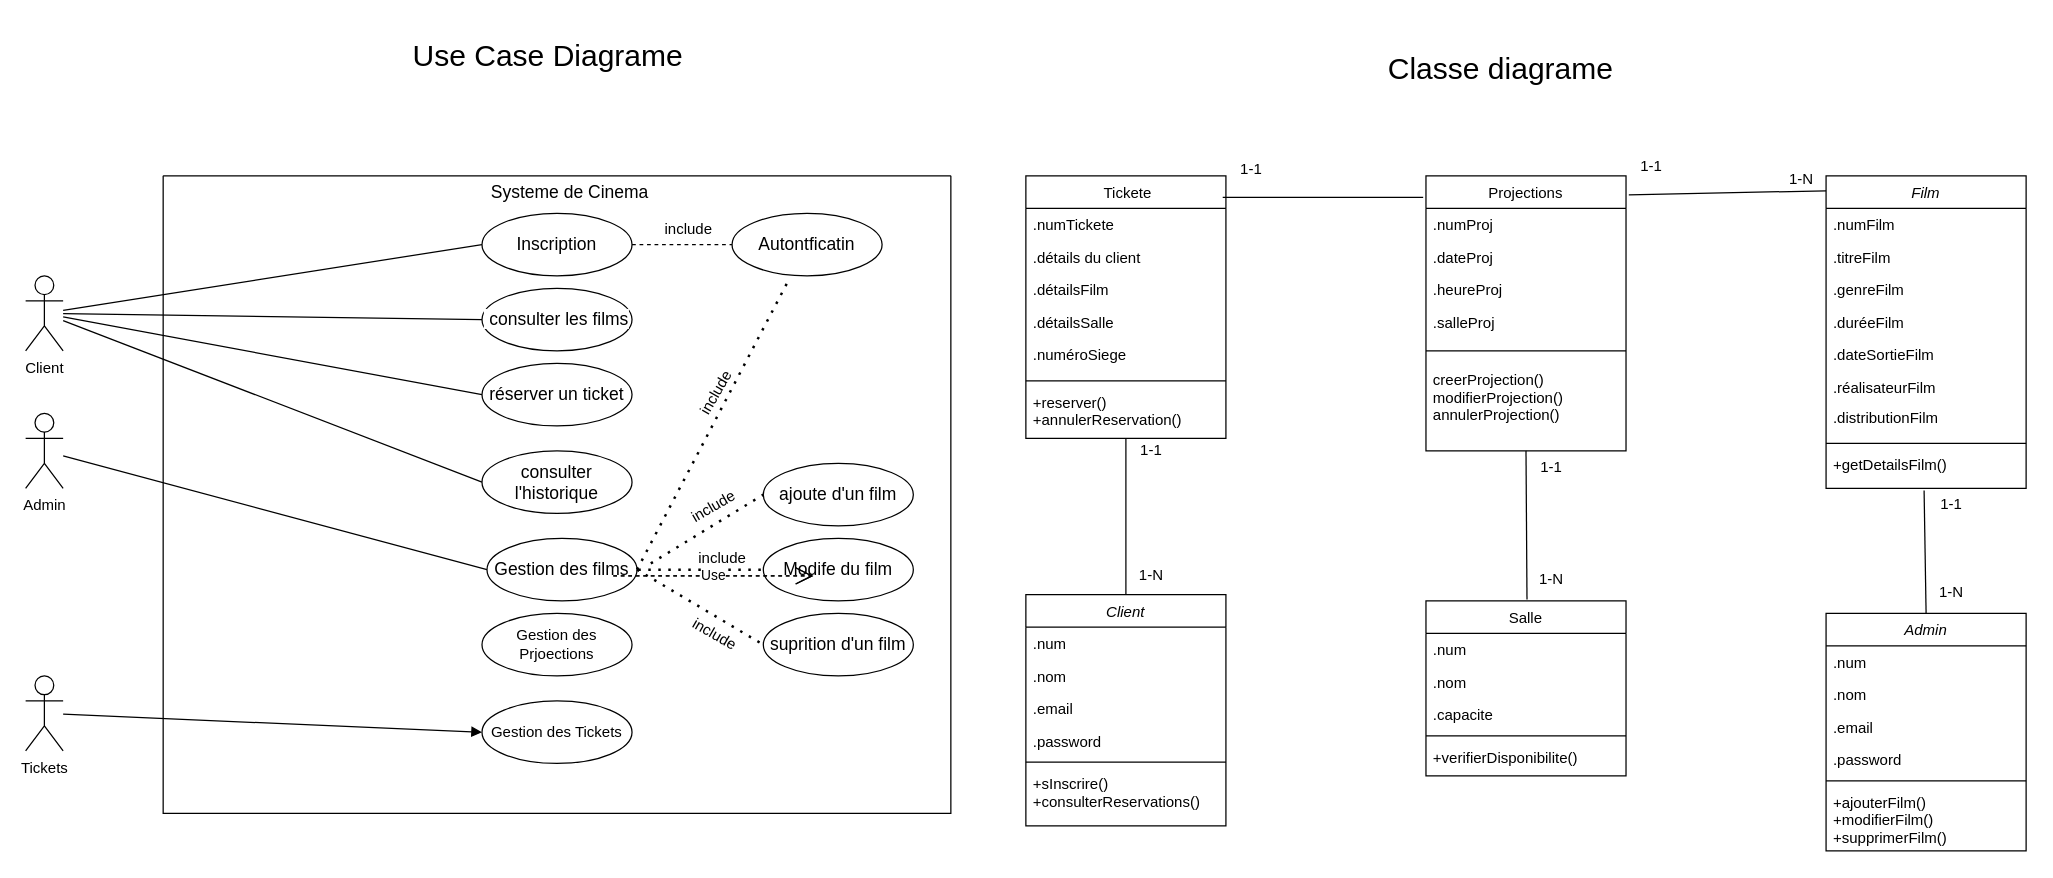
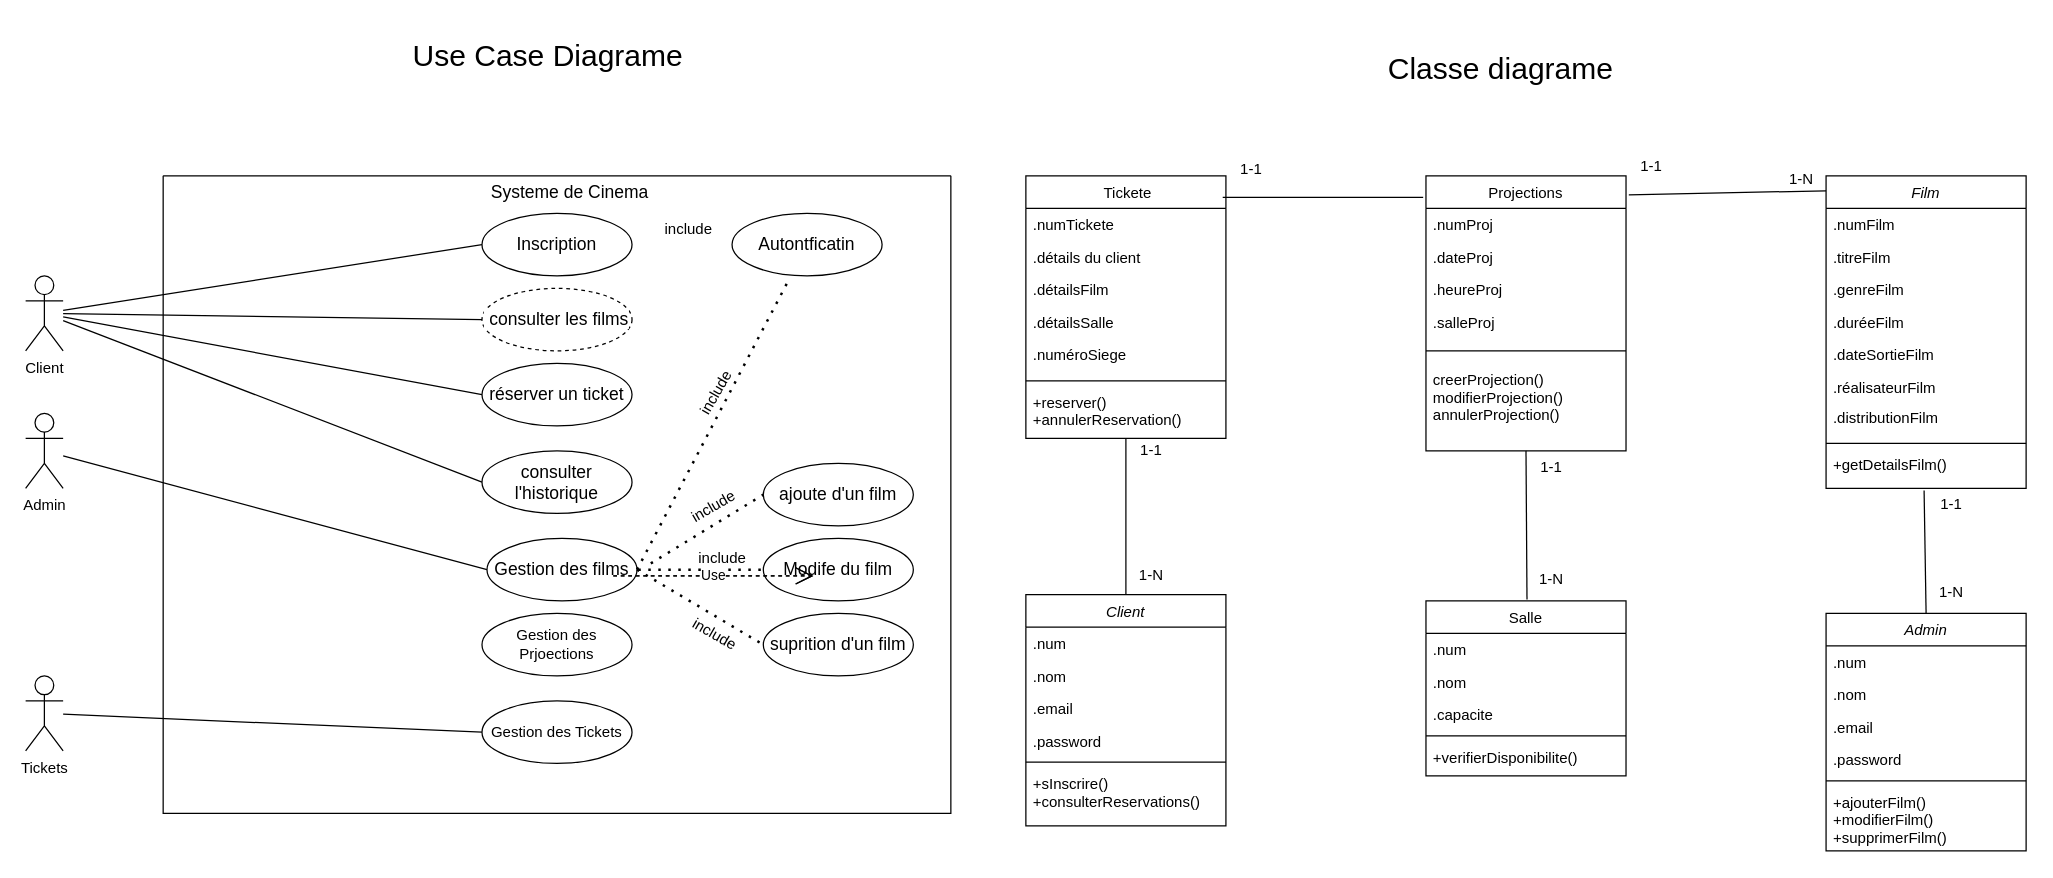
(682, 244) -> none
(557, 319) -> (557, 319)
(470, 731) -> (474, 732)
